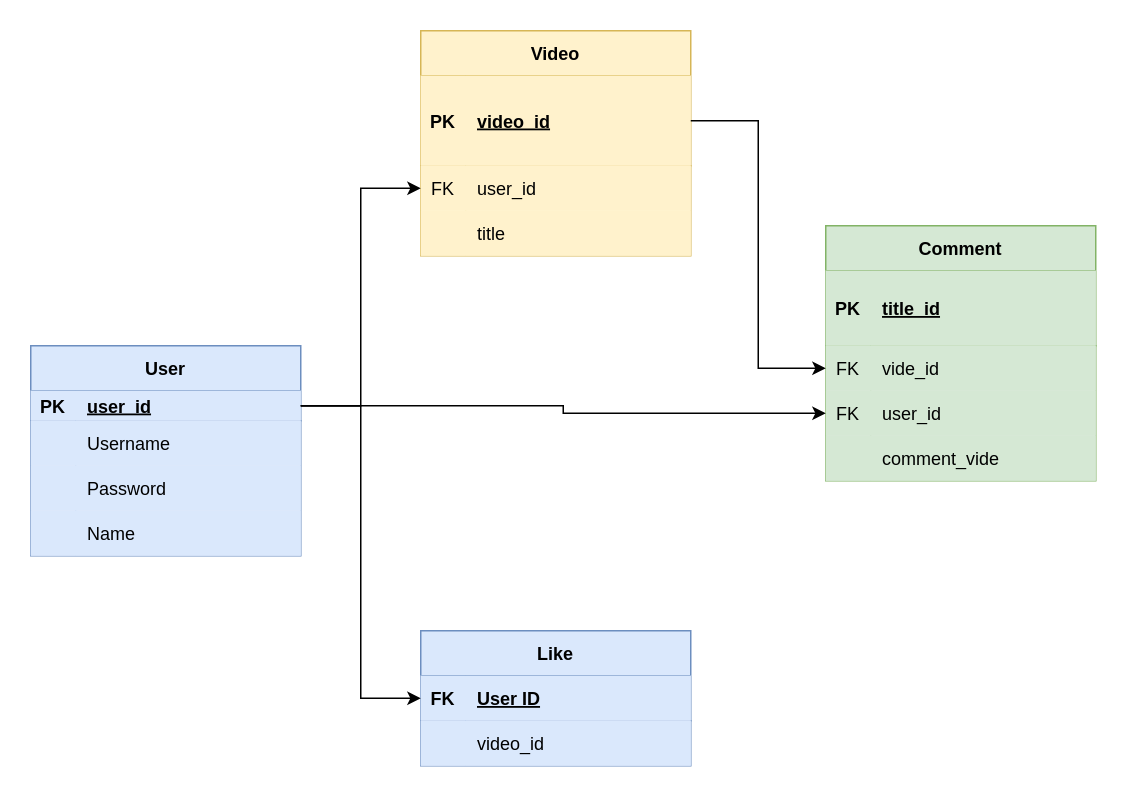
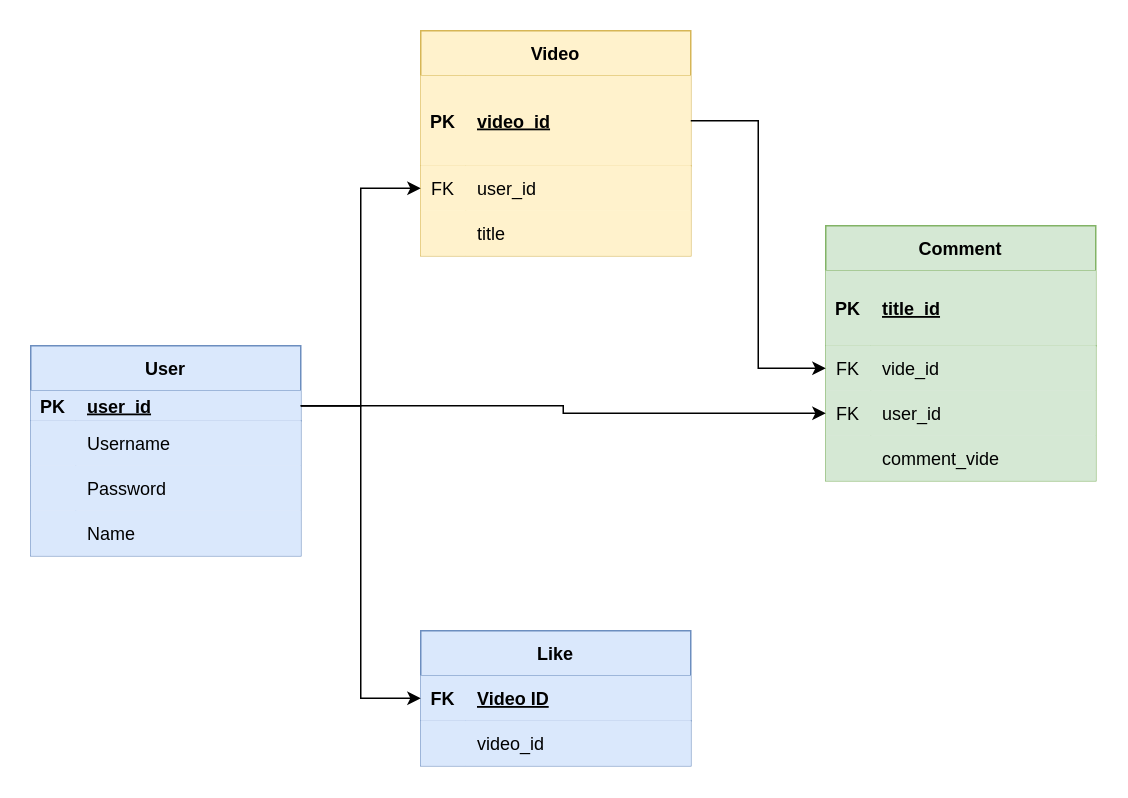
(510, 699) -> (513, 699)
